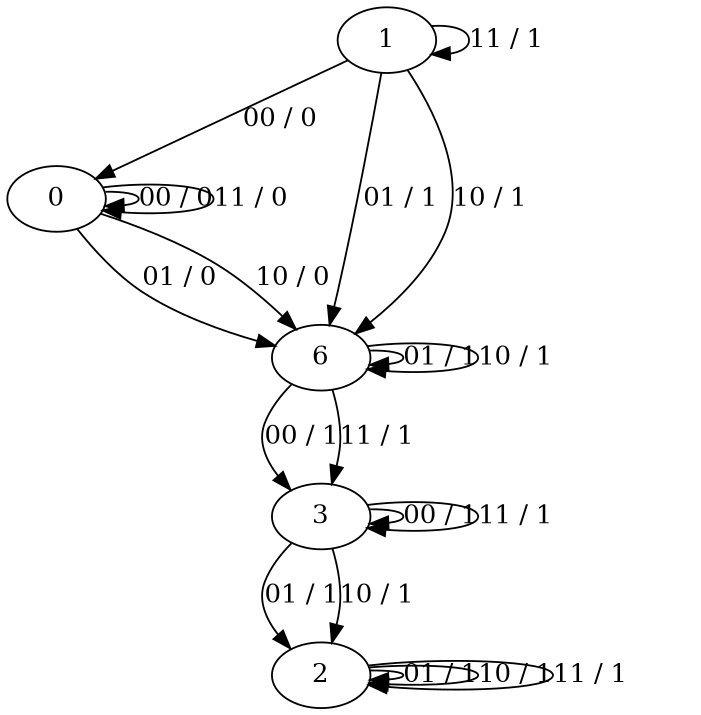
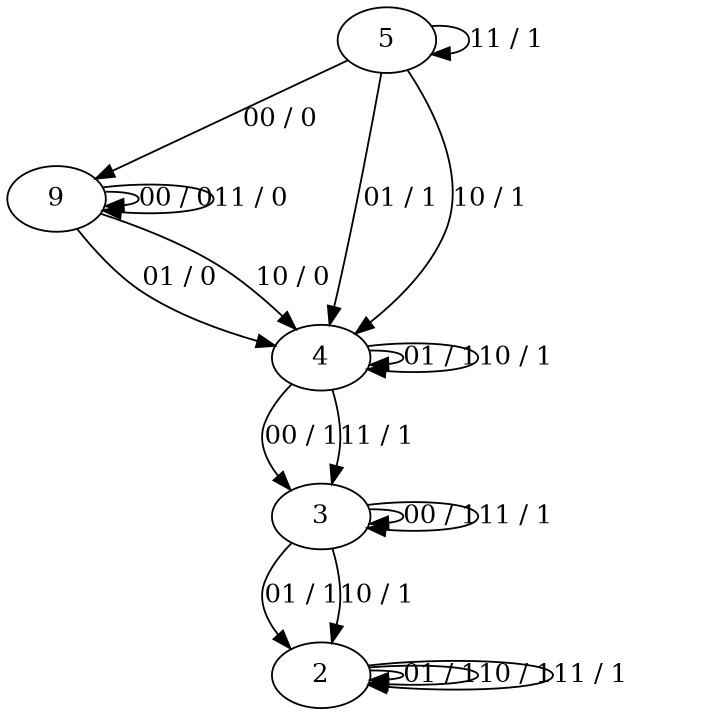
(387, 40) -> (387, 40)
(57, 199) -> (57, 199)
(321, 358) -> (321, 358)
